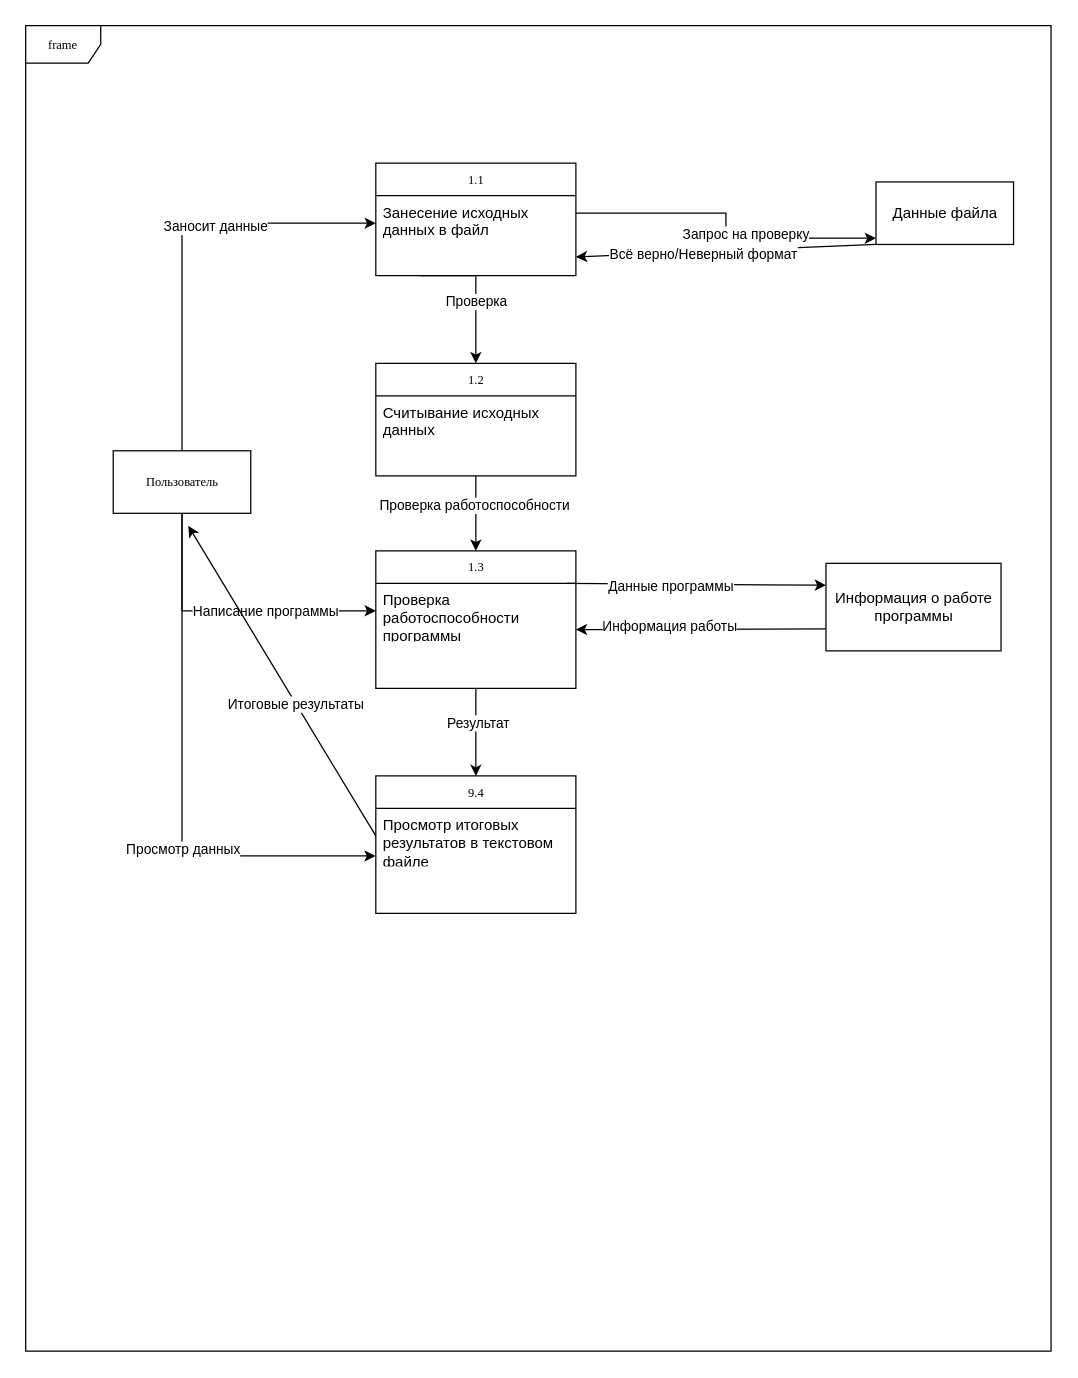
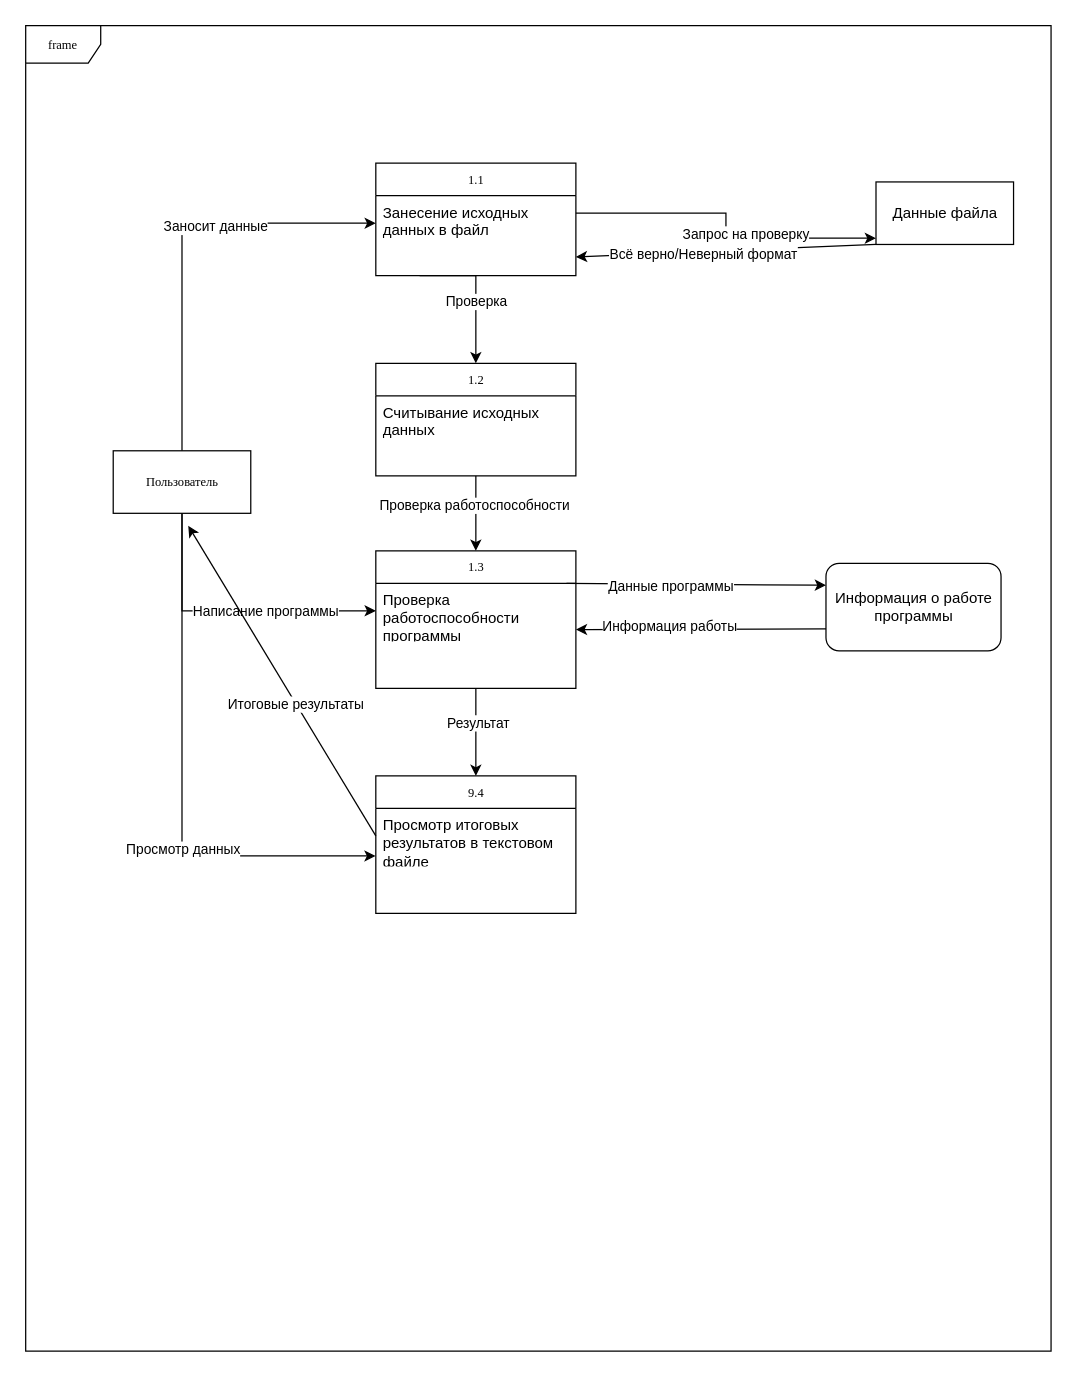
(913, 607) -> (913, 607)
